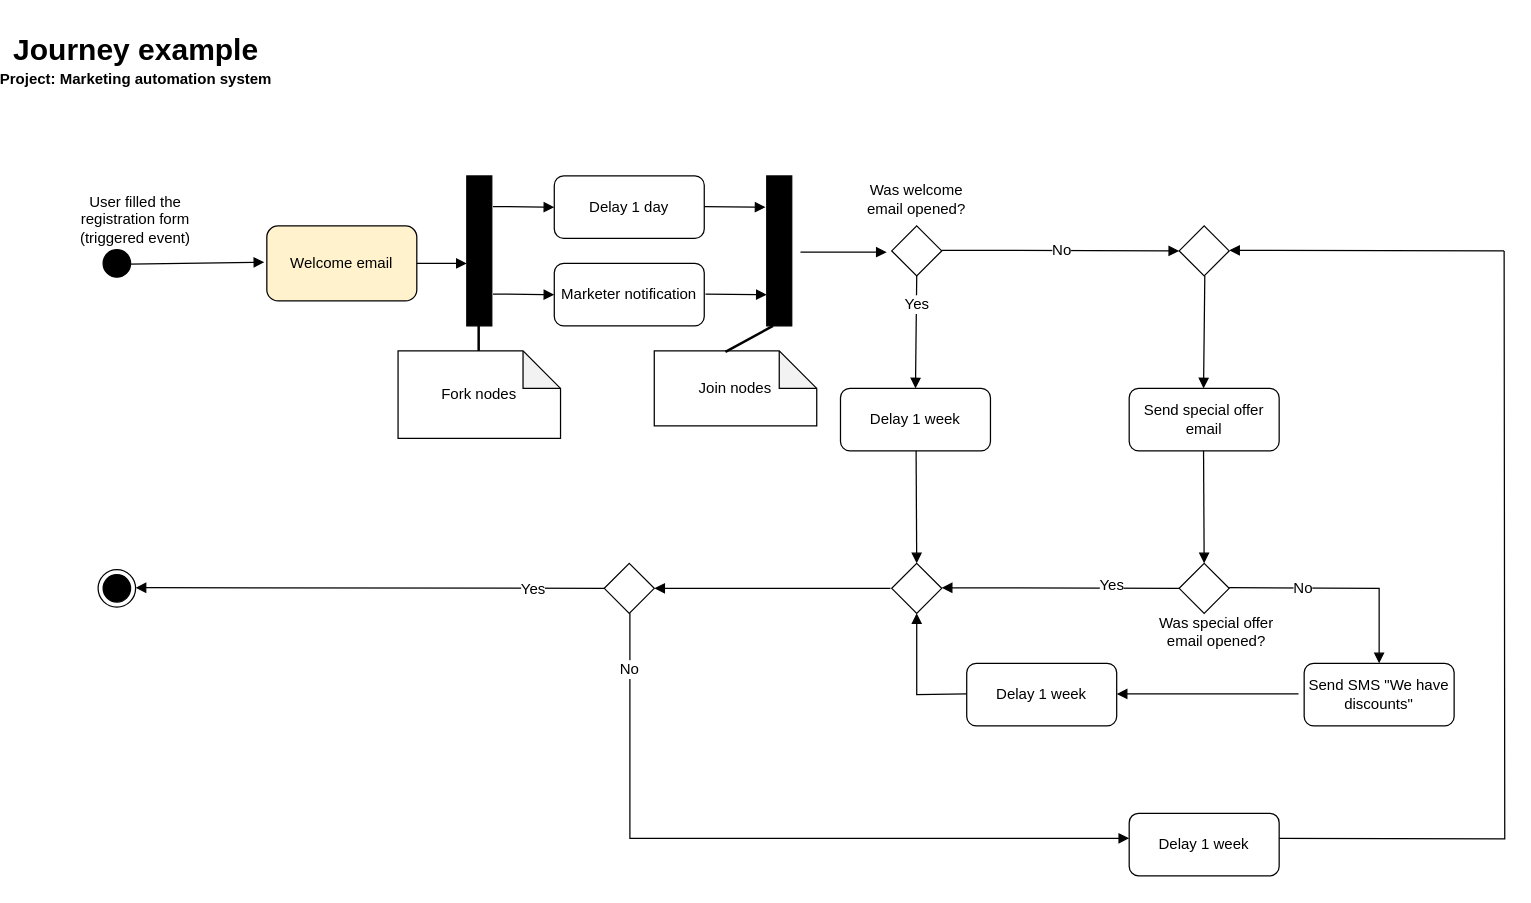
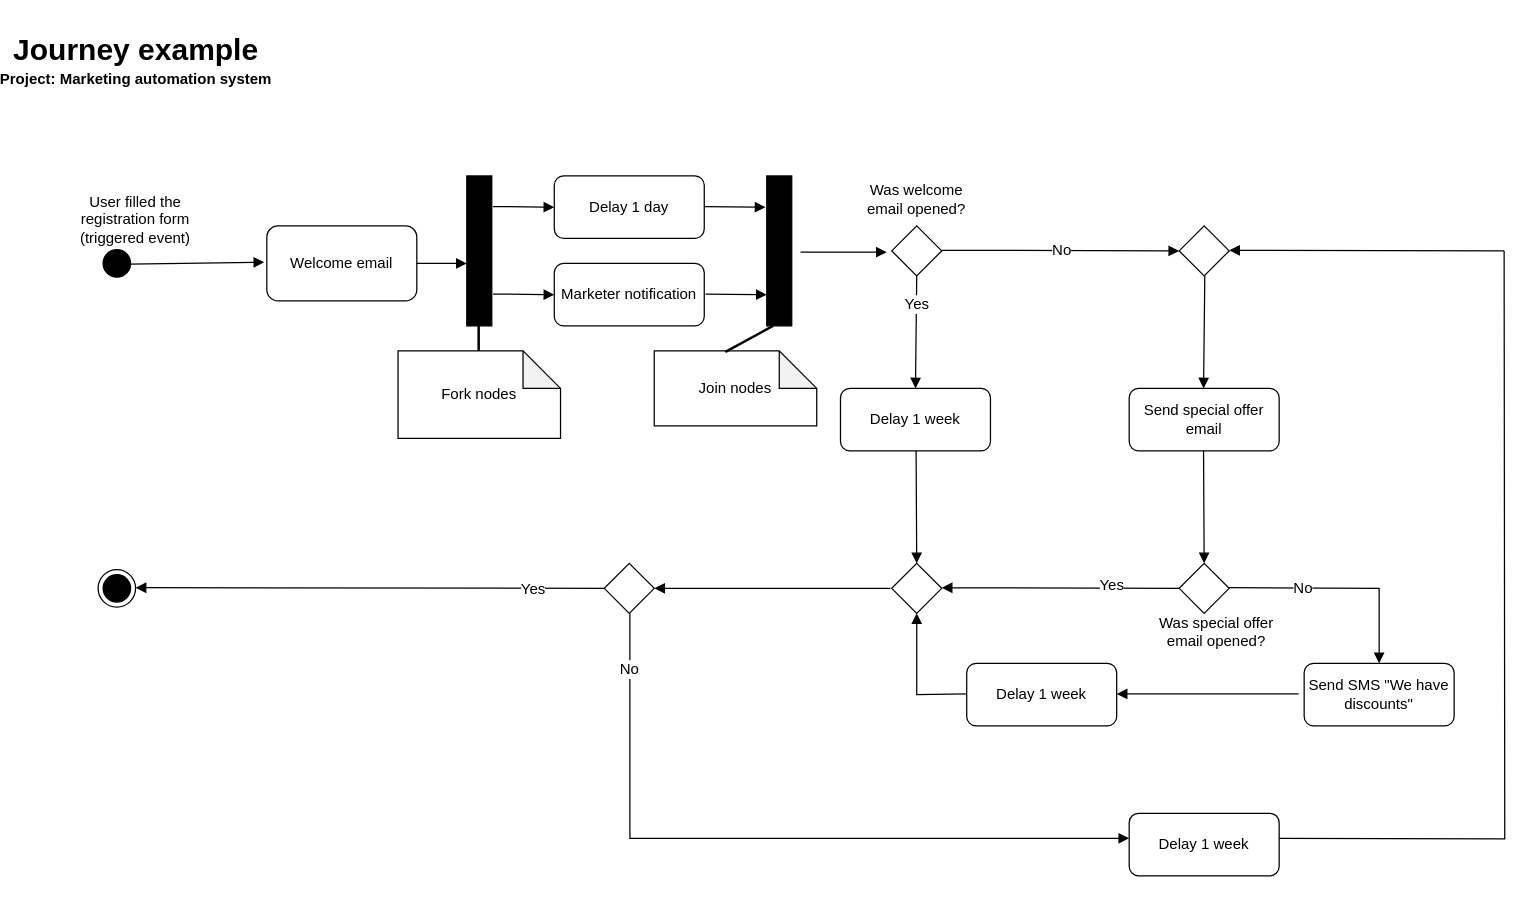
(342, 263) -> (342, 263)
